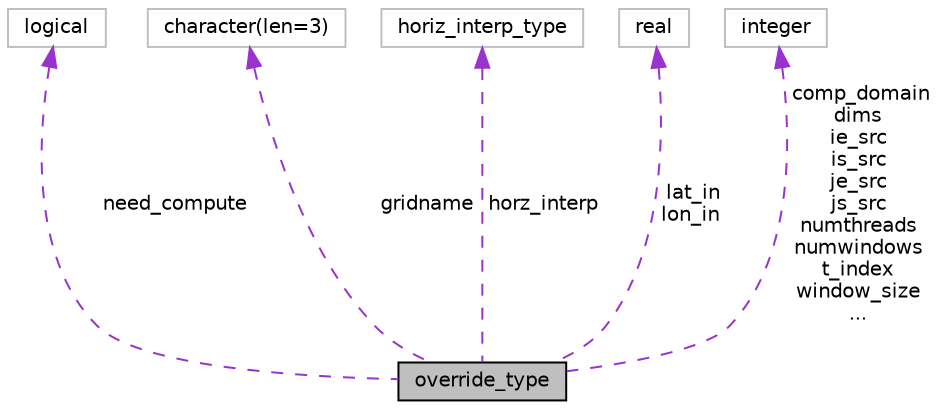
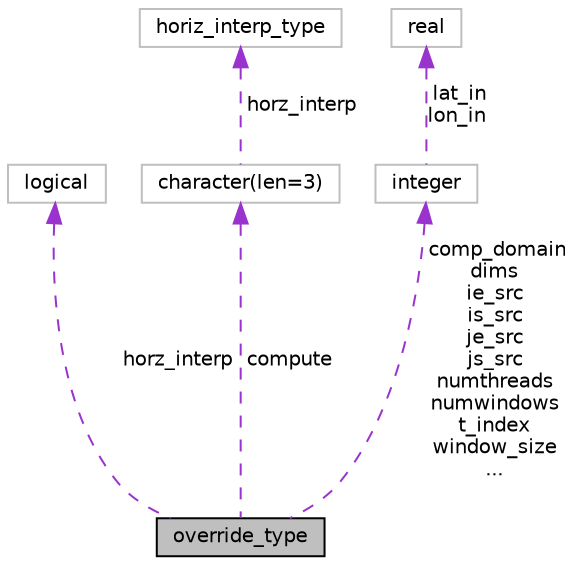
(173, 205) -> (175, 360)
(424, 205) -> (287, 360)
(482, 215) -> (241, 116)
(648, 234) -> (426, 116)
